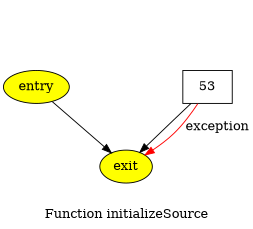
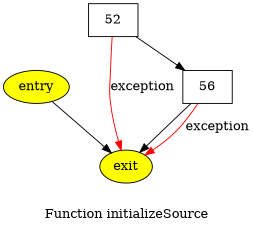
none -> (113, 20)
(208, 87) -> (208, 87)
